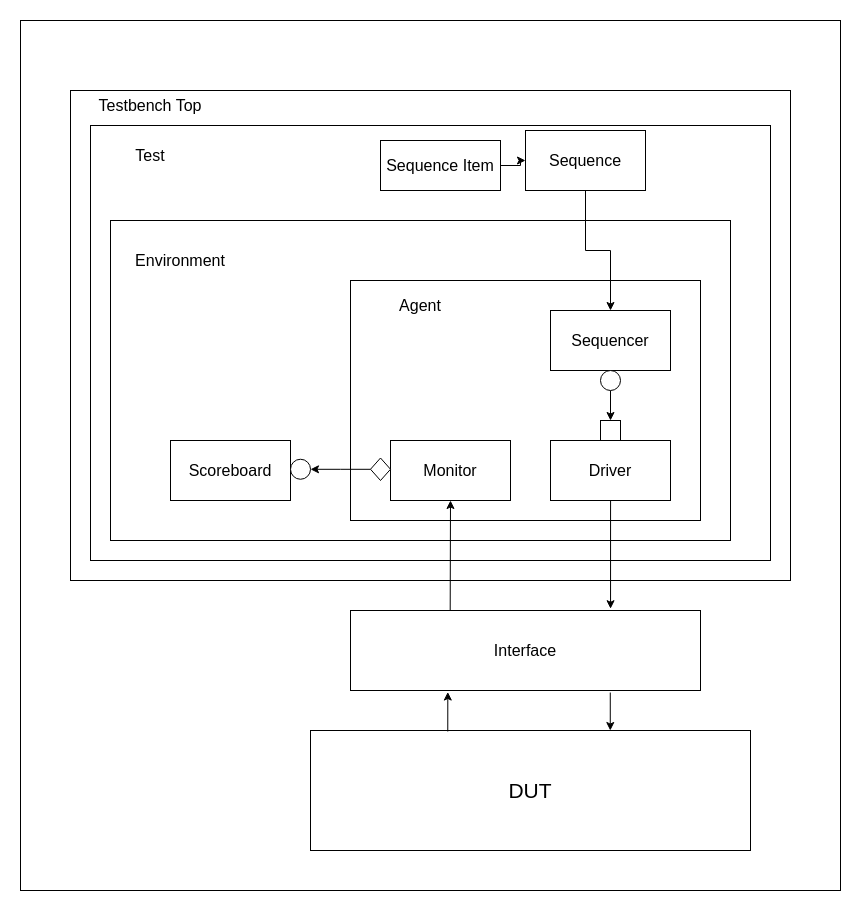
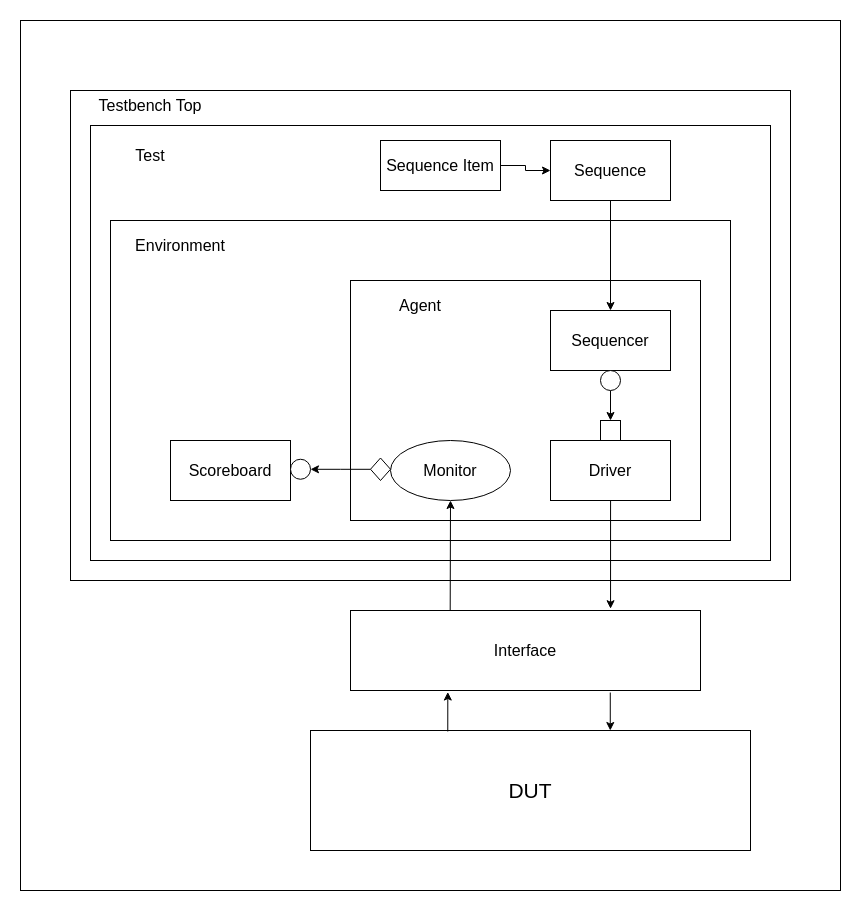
(586, 161) -> (611, 171)
(181, 261) -> (181, 246)
(451, 471) -> (451, 471)
